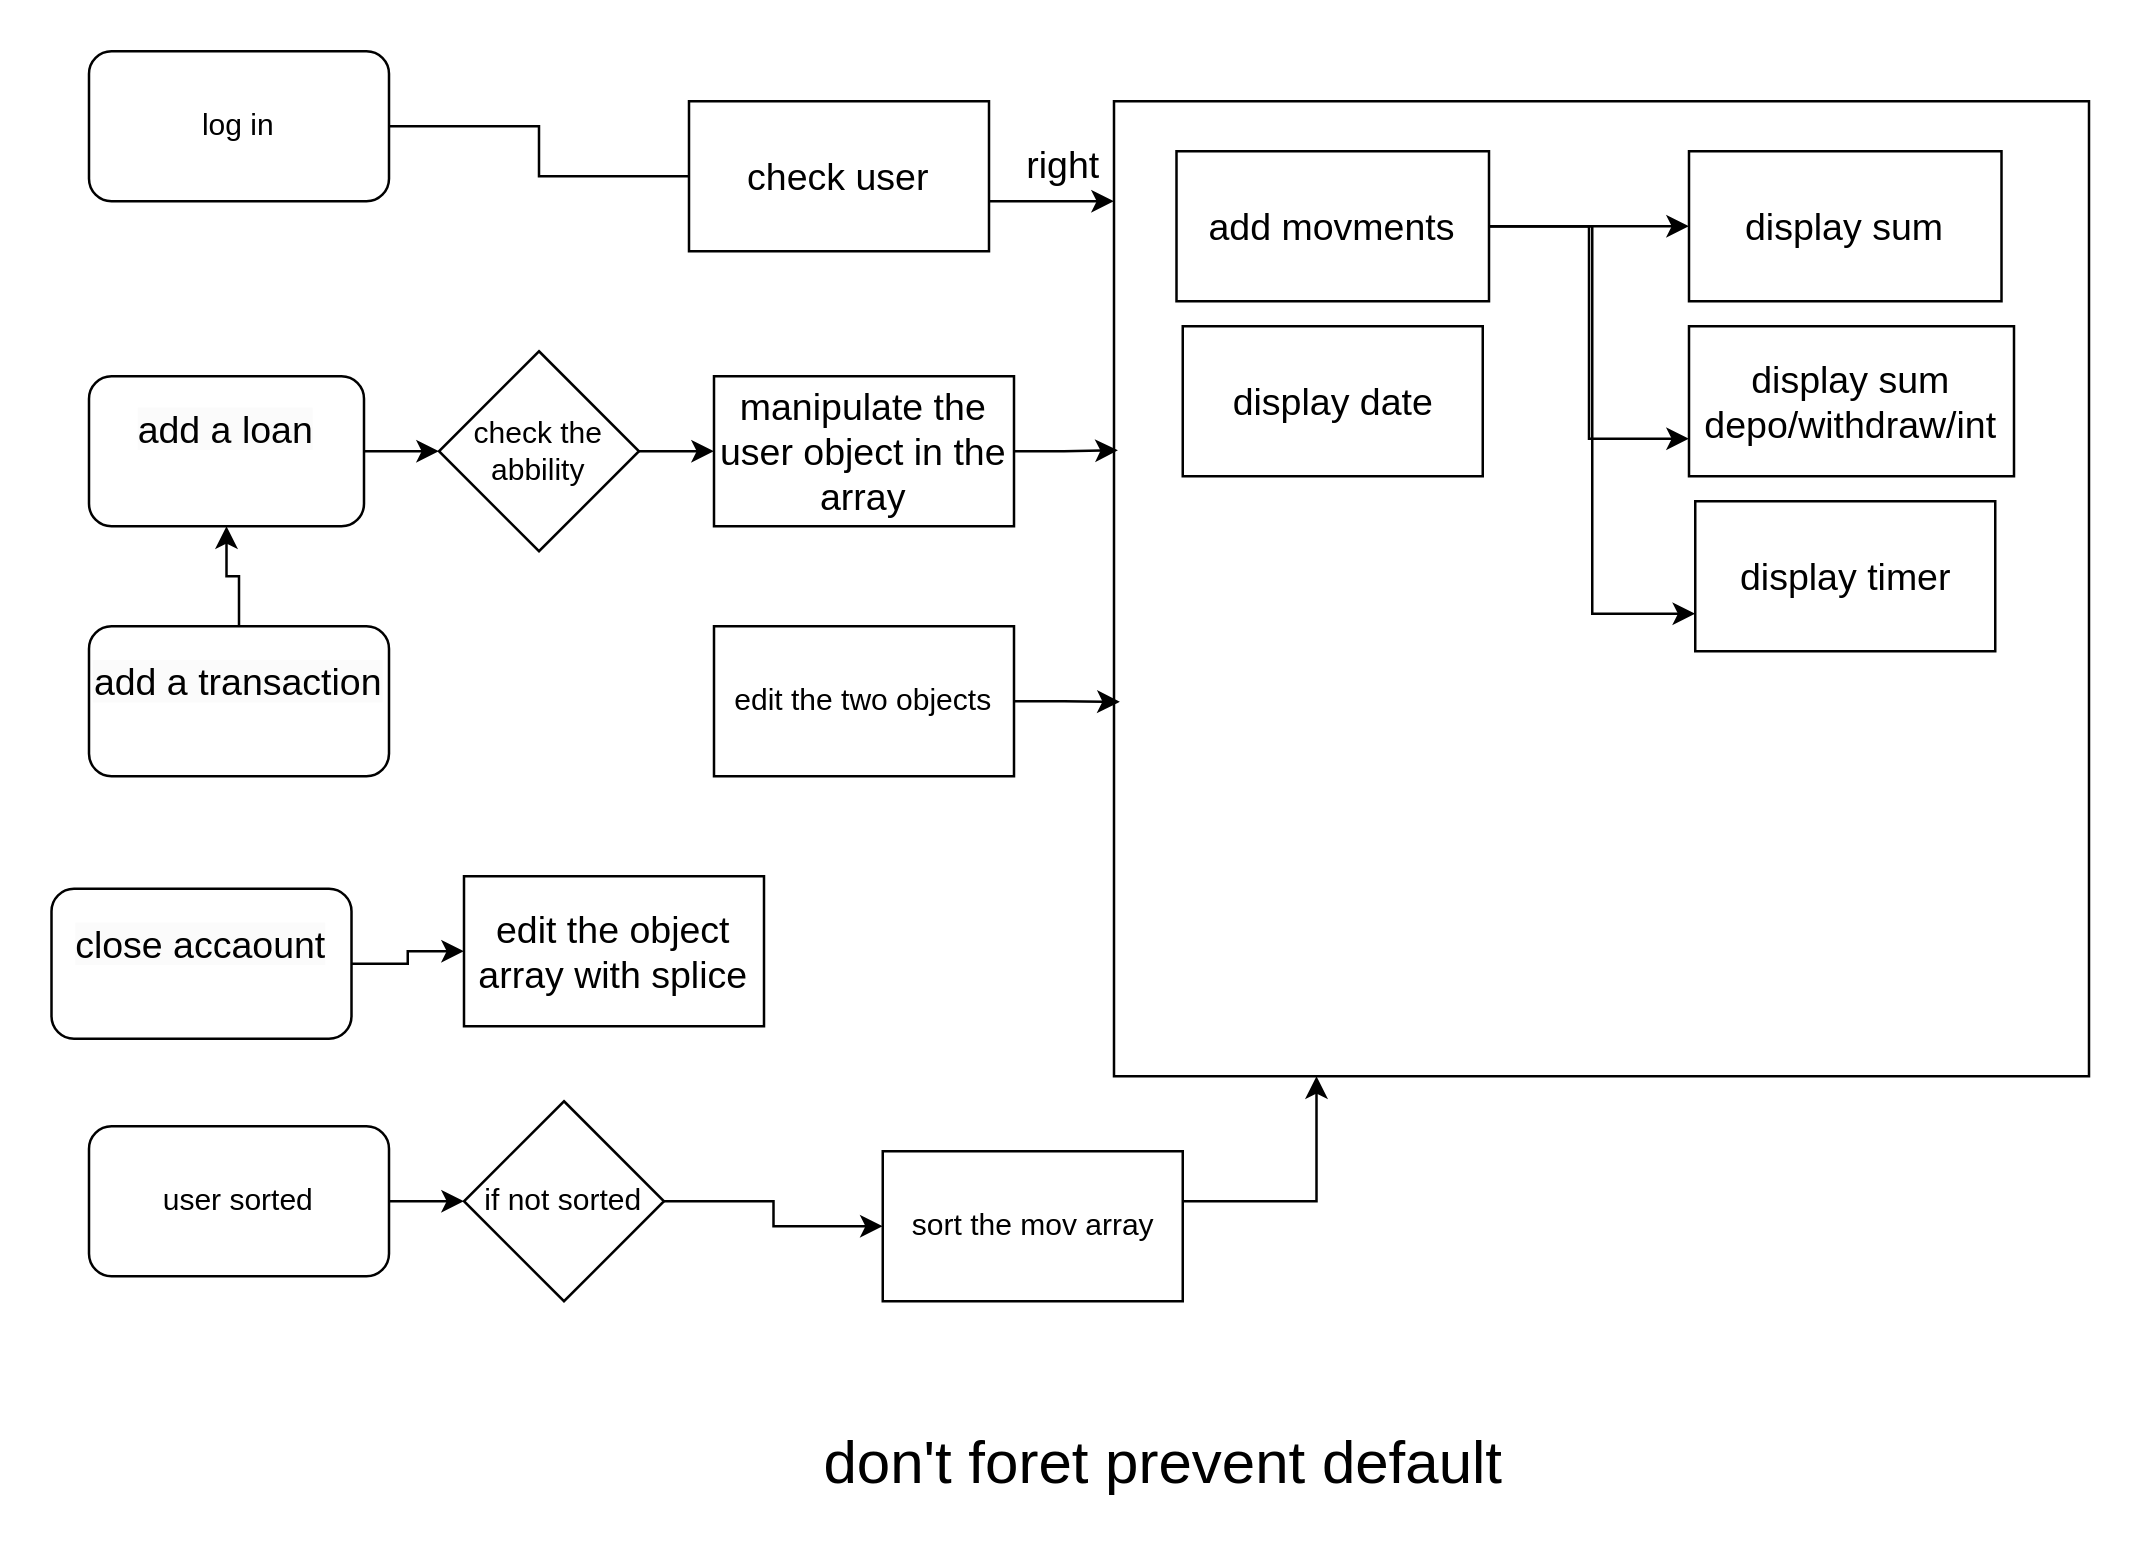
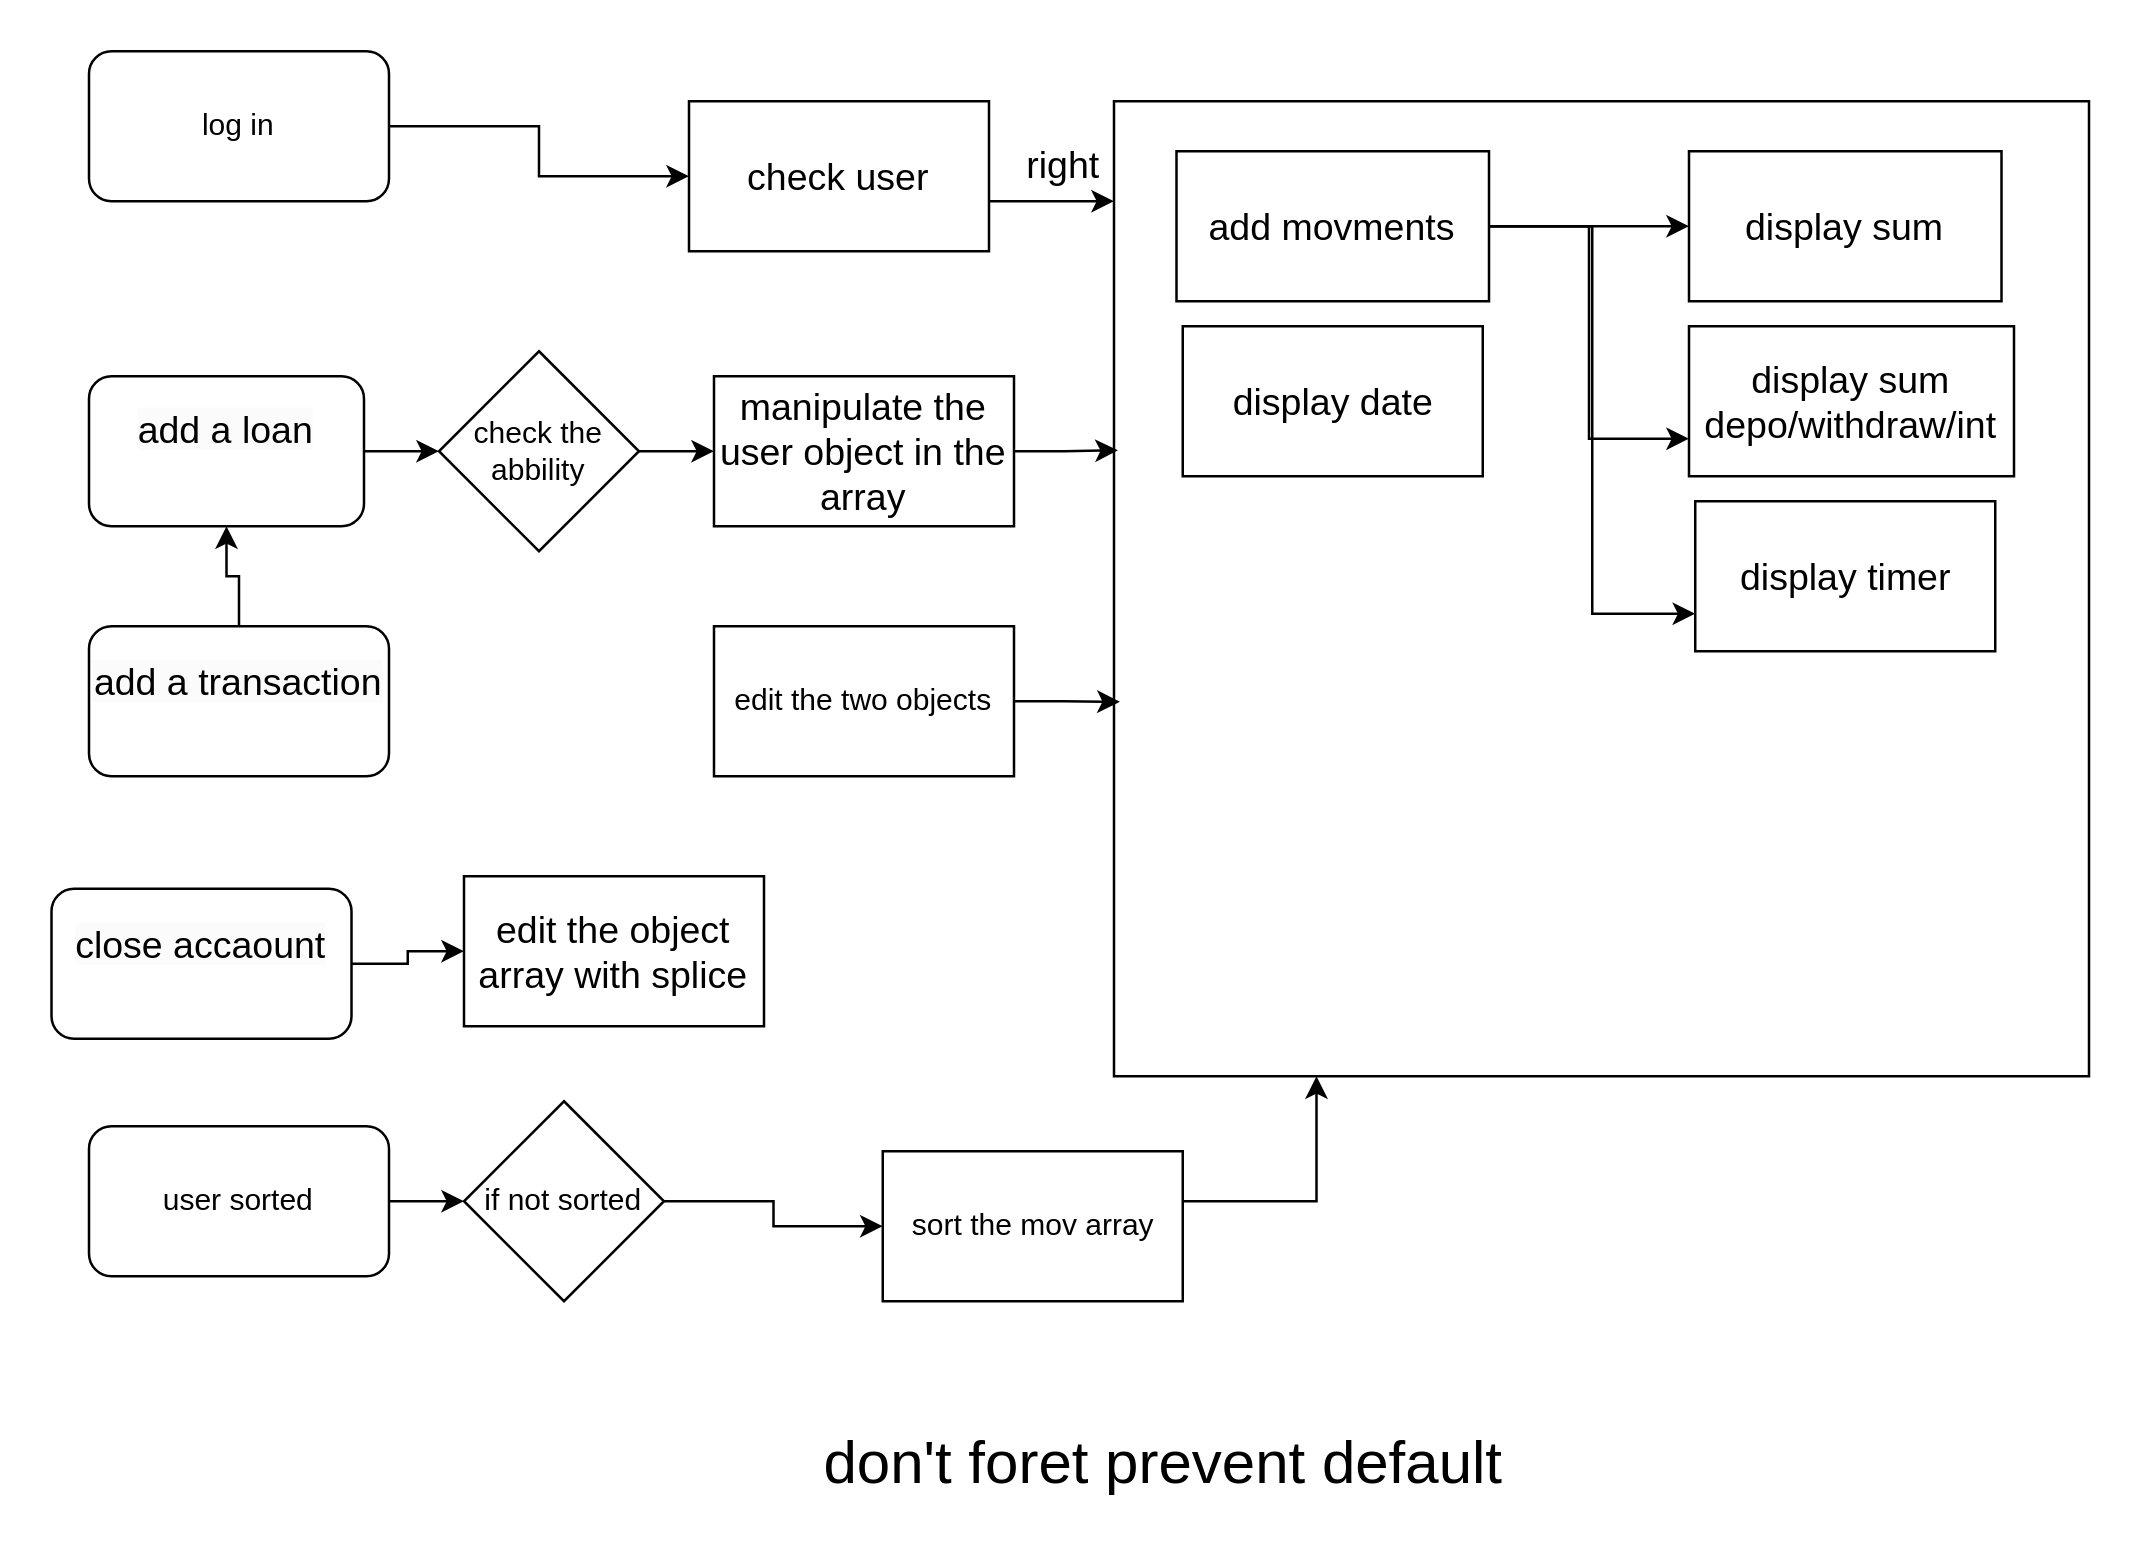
(677, 176) -> (671, 176)
